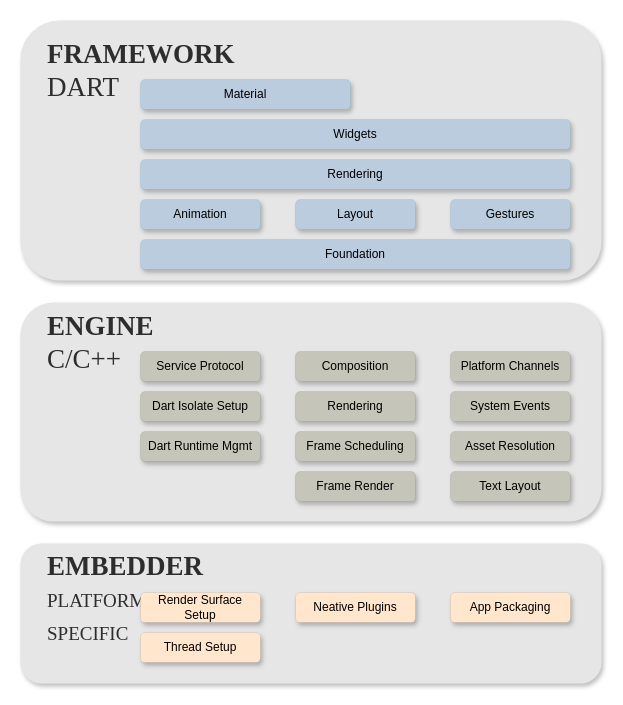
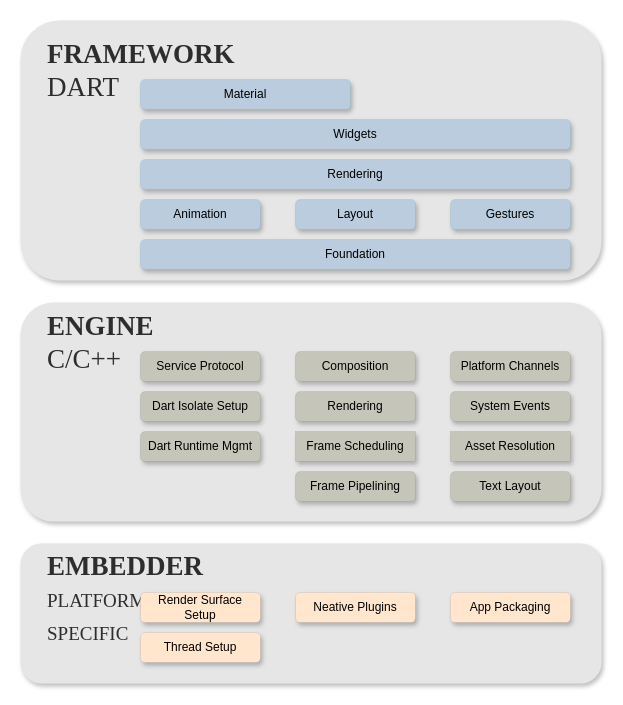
(356, 447) -> (356, 447)
(511, 447) -> (511, 447)
(356, 487) -> (356, 487)
